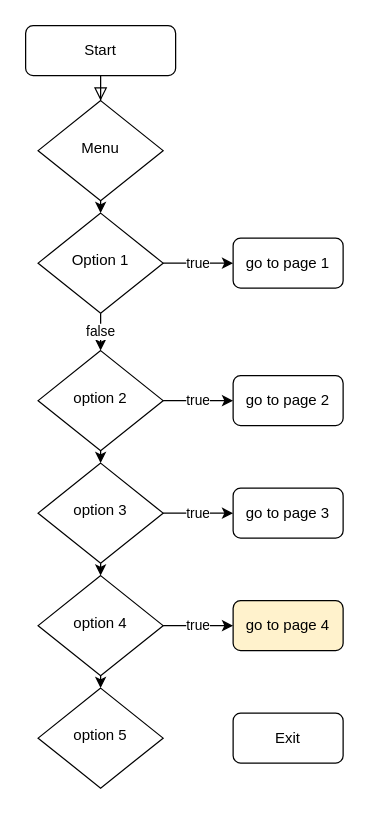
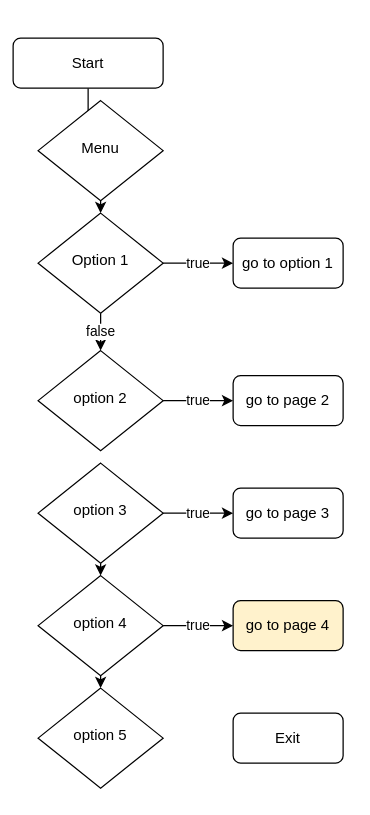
(101, 51) -> (88, 63)
(288, 263) -> (288, 263)
(101, 453) -> none
